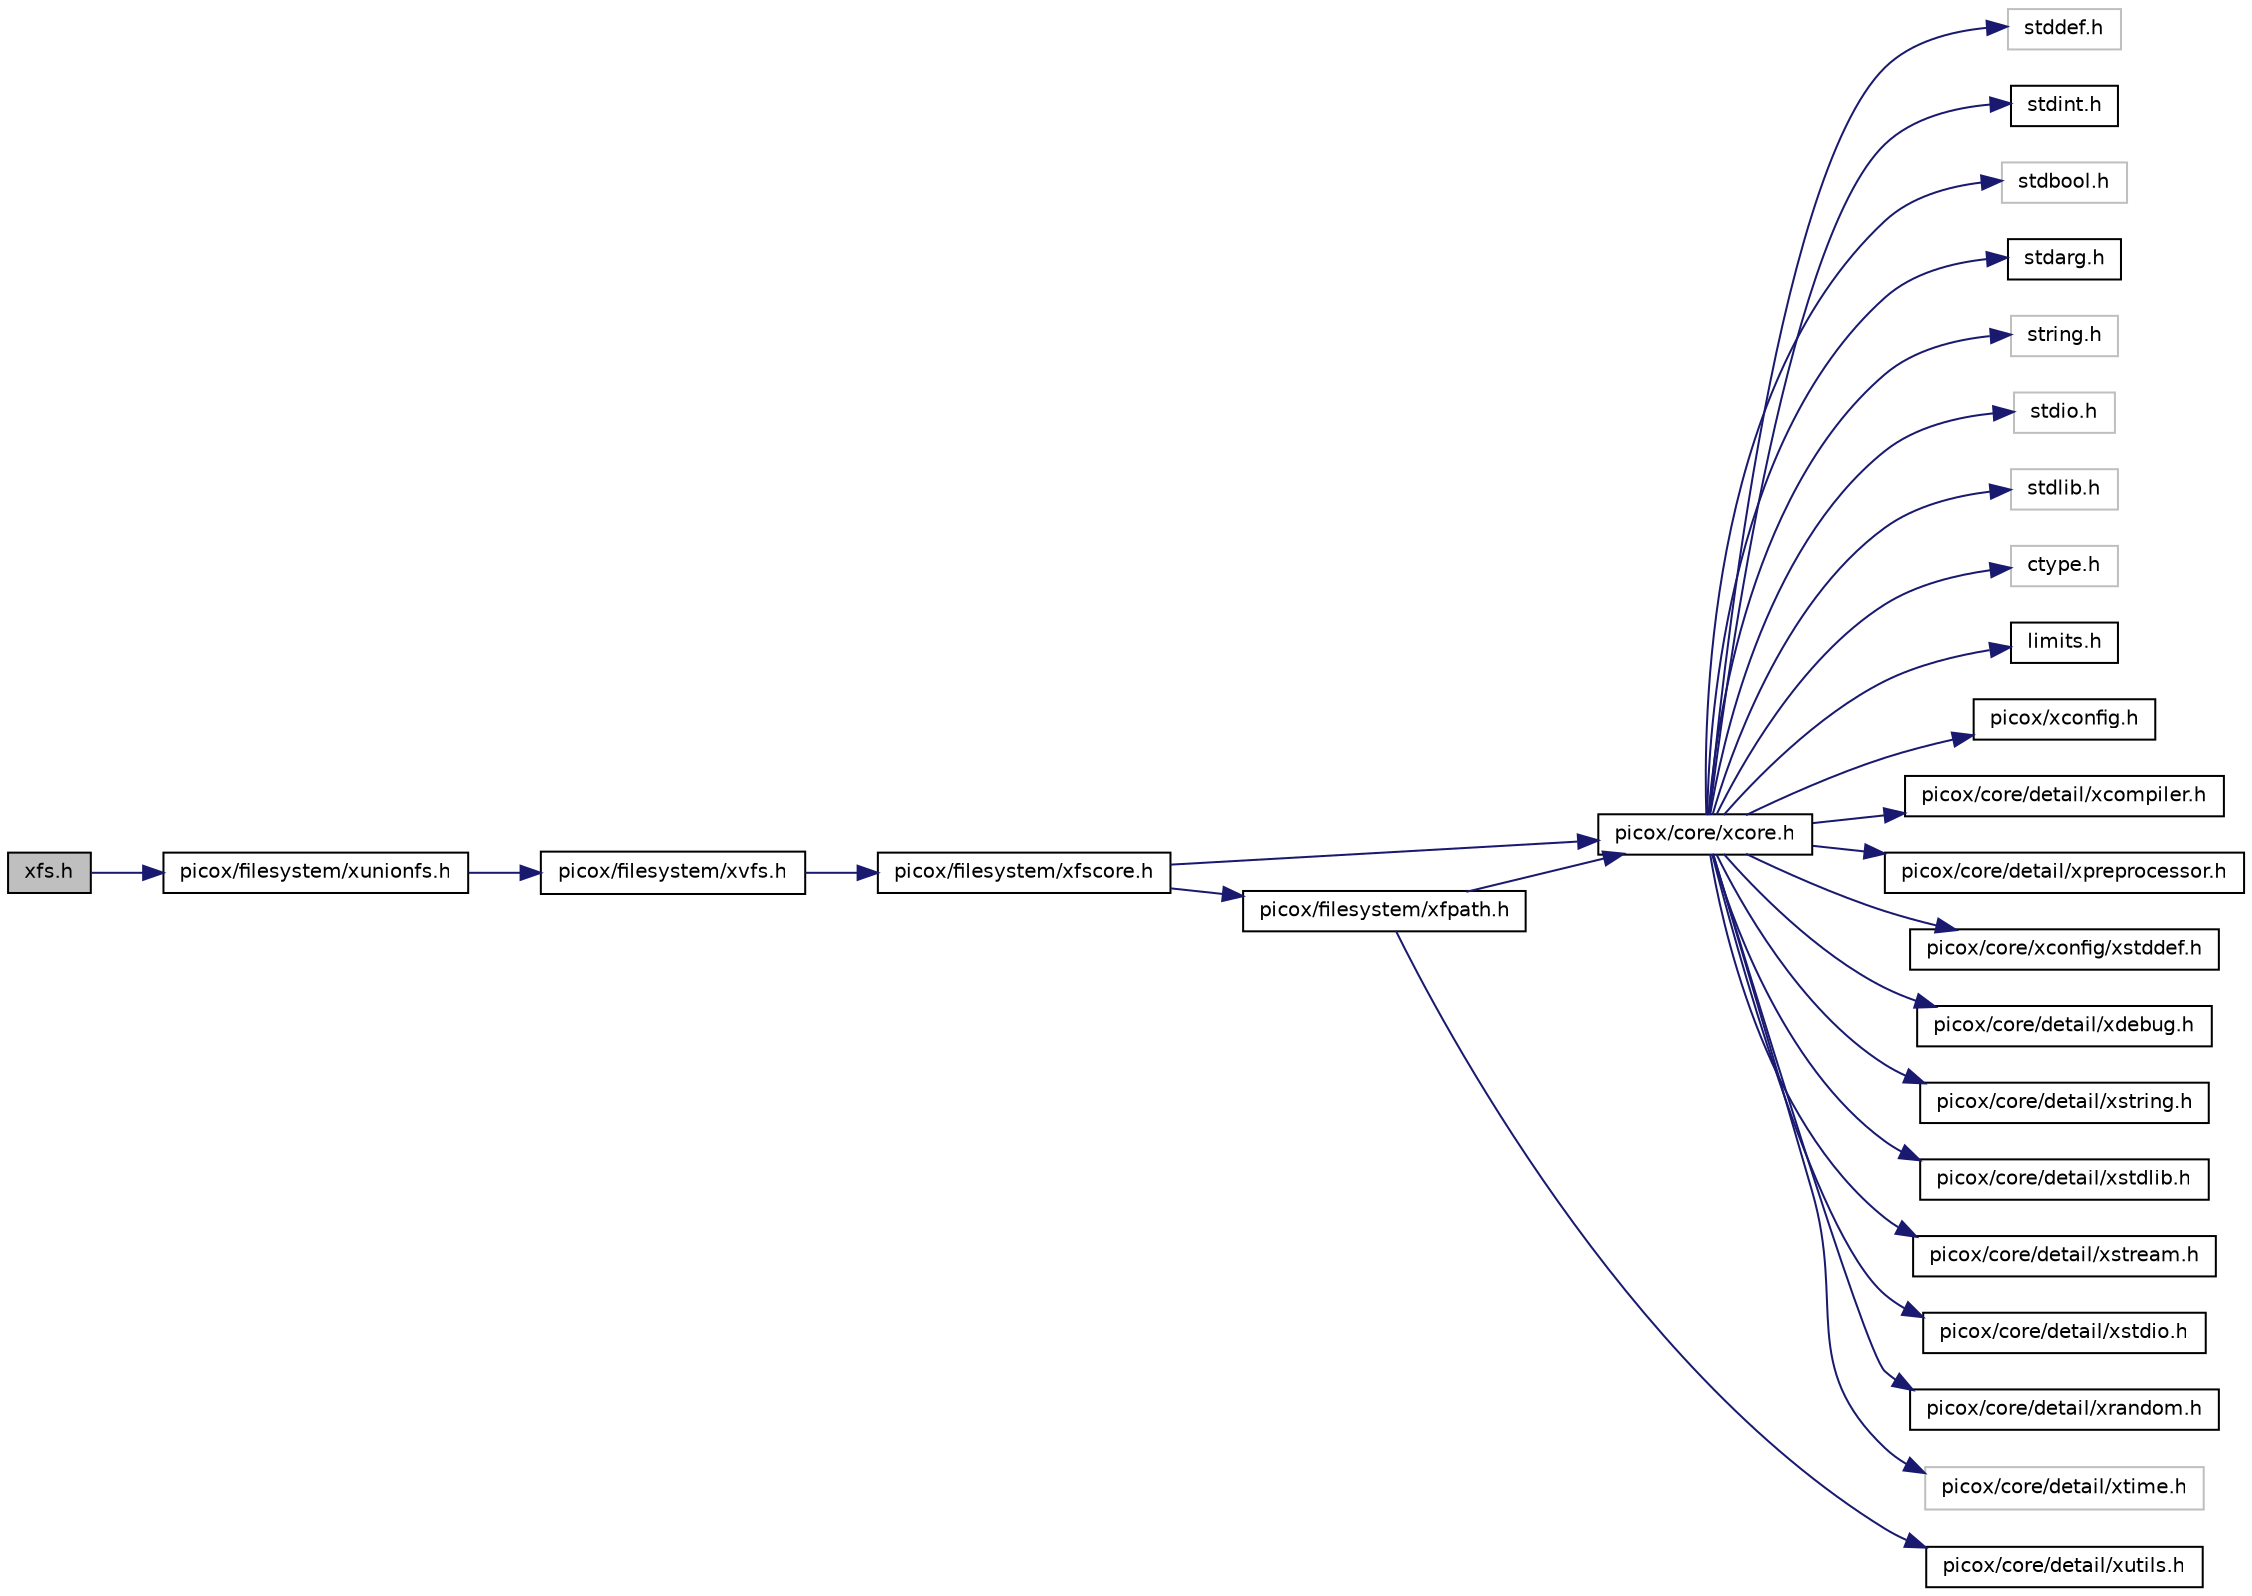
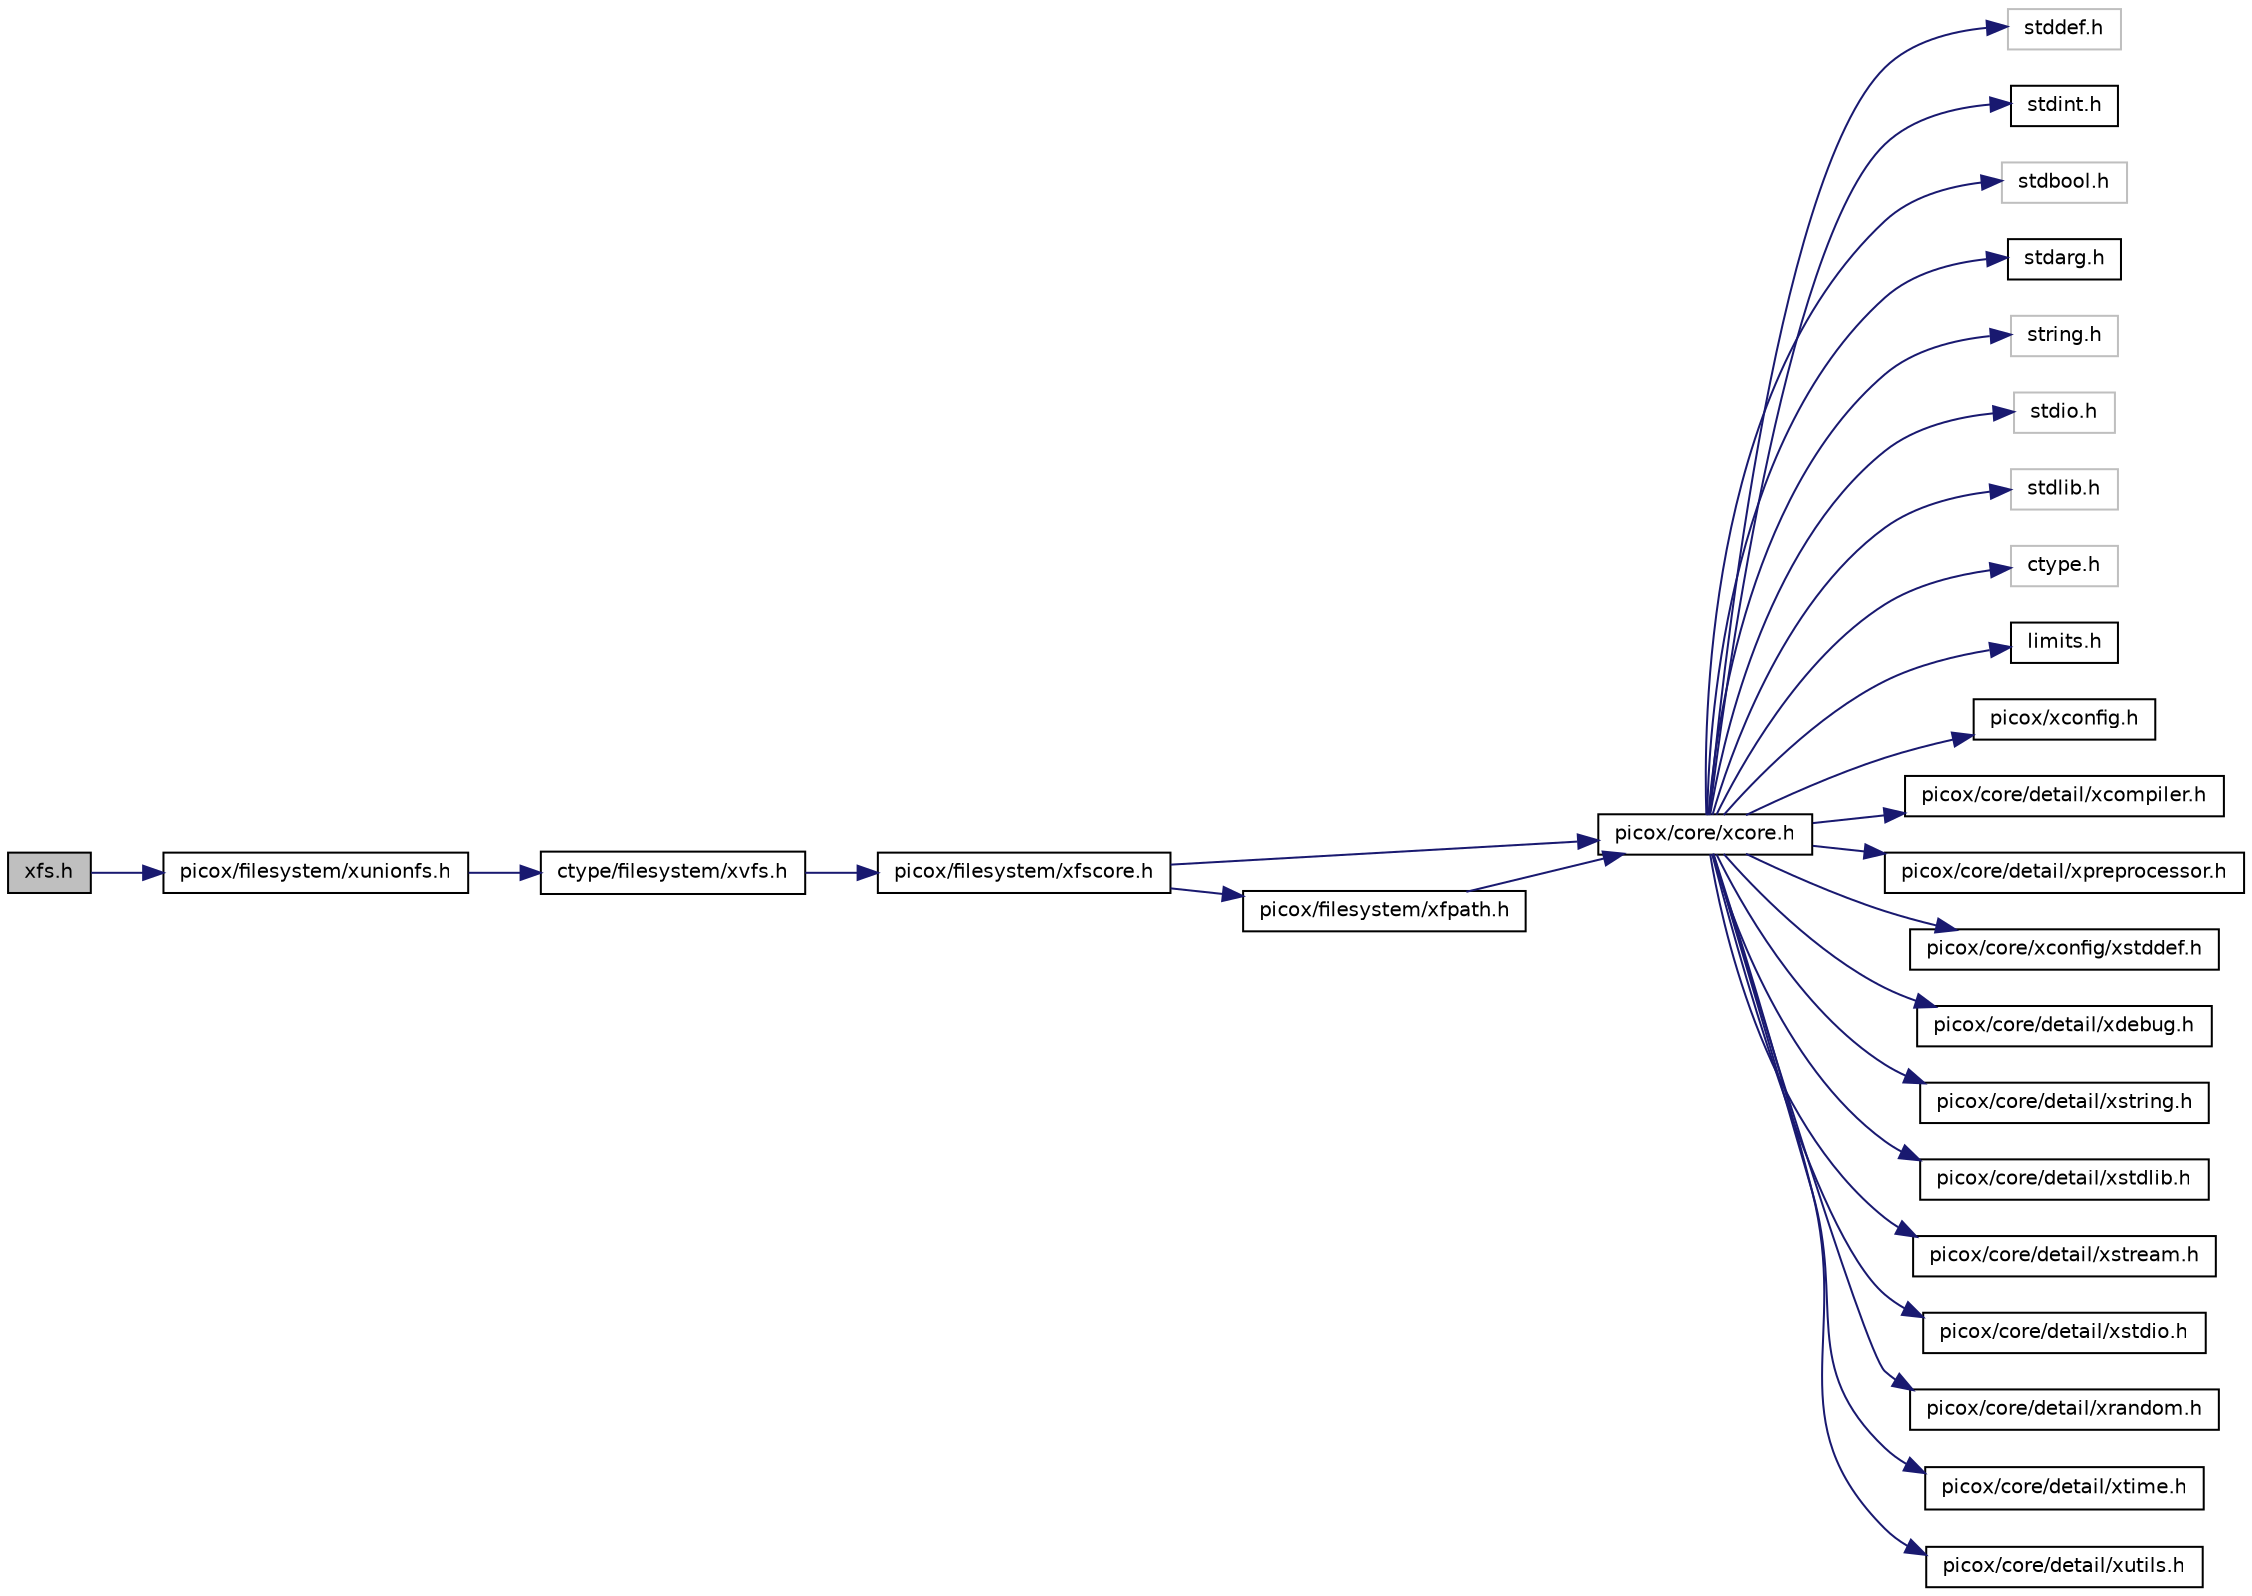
(673, 873) -> (673, 873)
(1611, 1271) -> (1822, 1372)
(2064, 1488) -> (2064, 1488)
